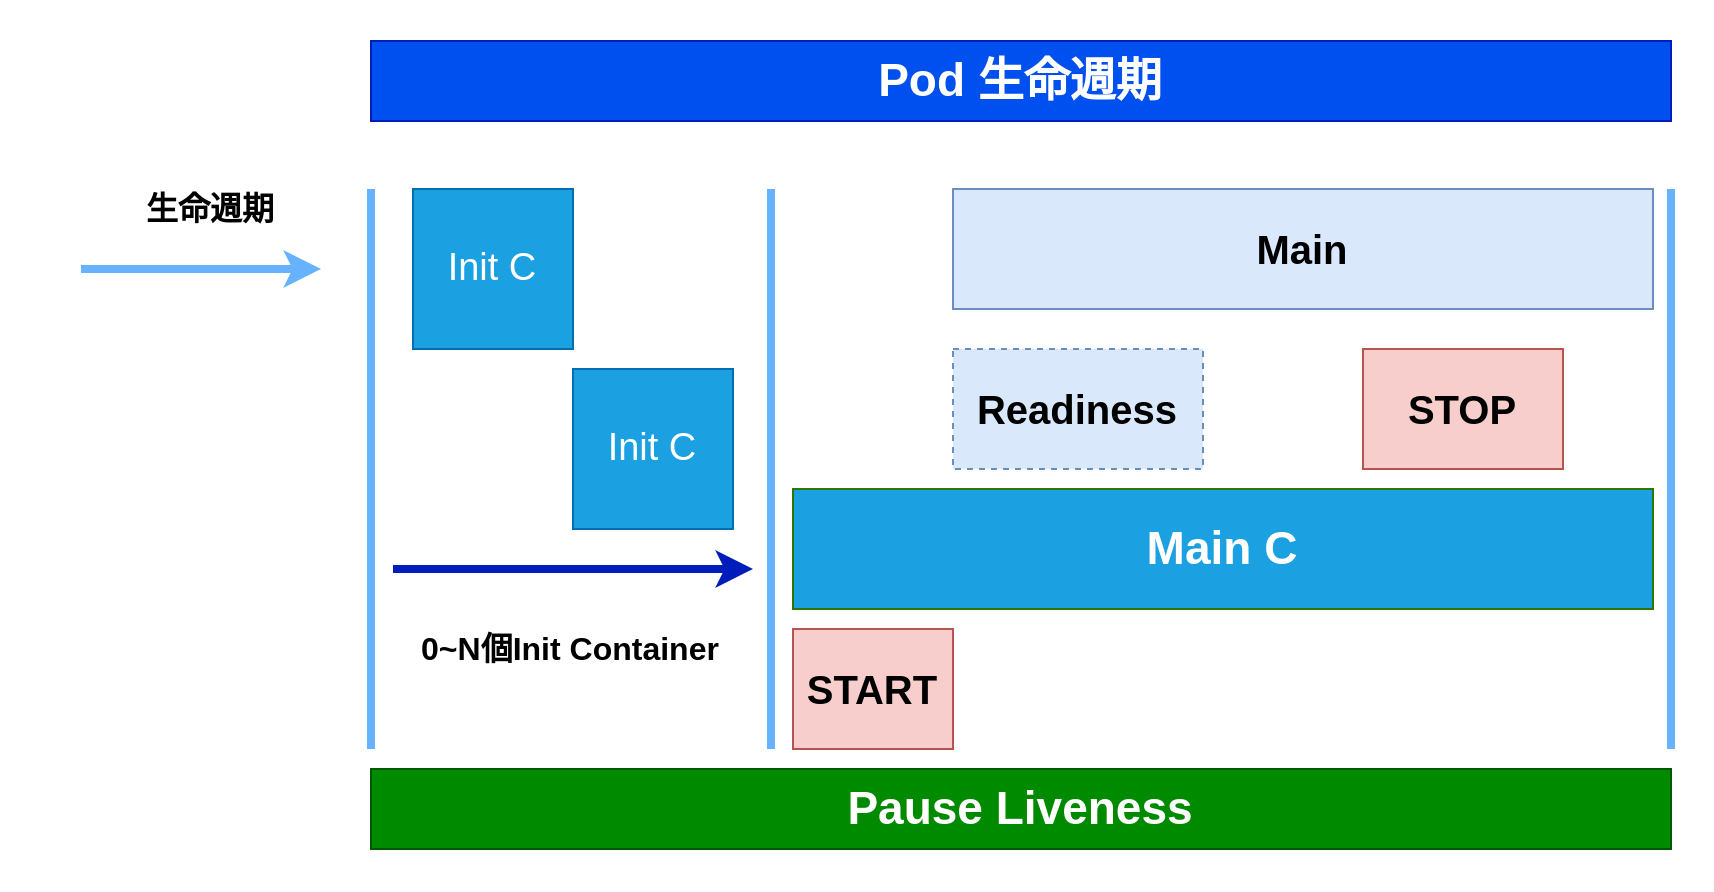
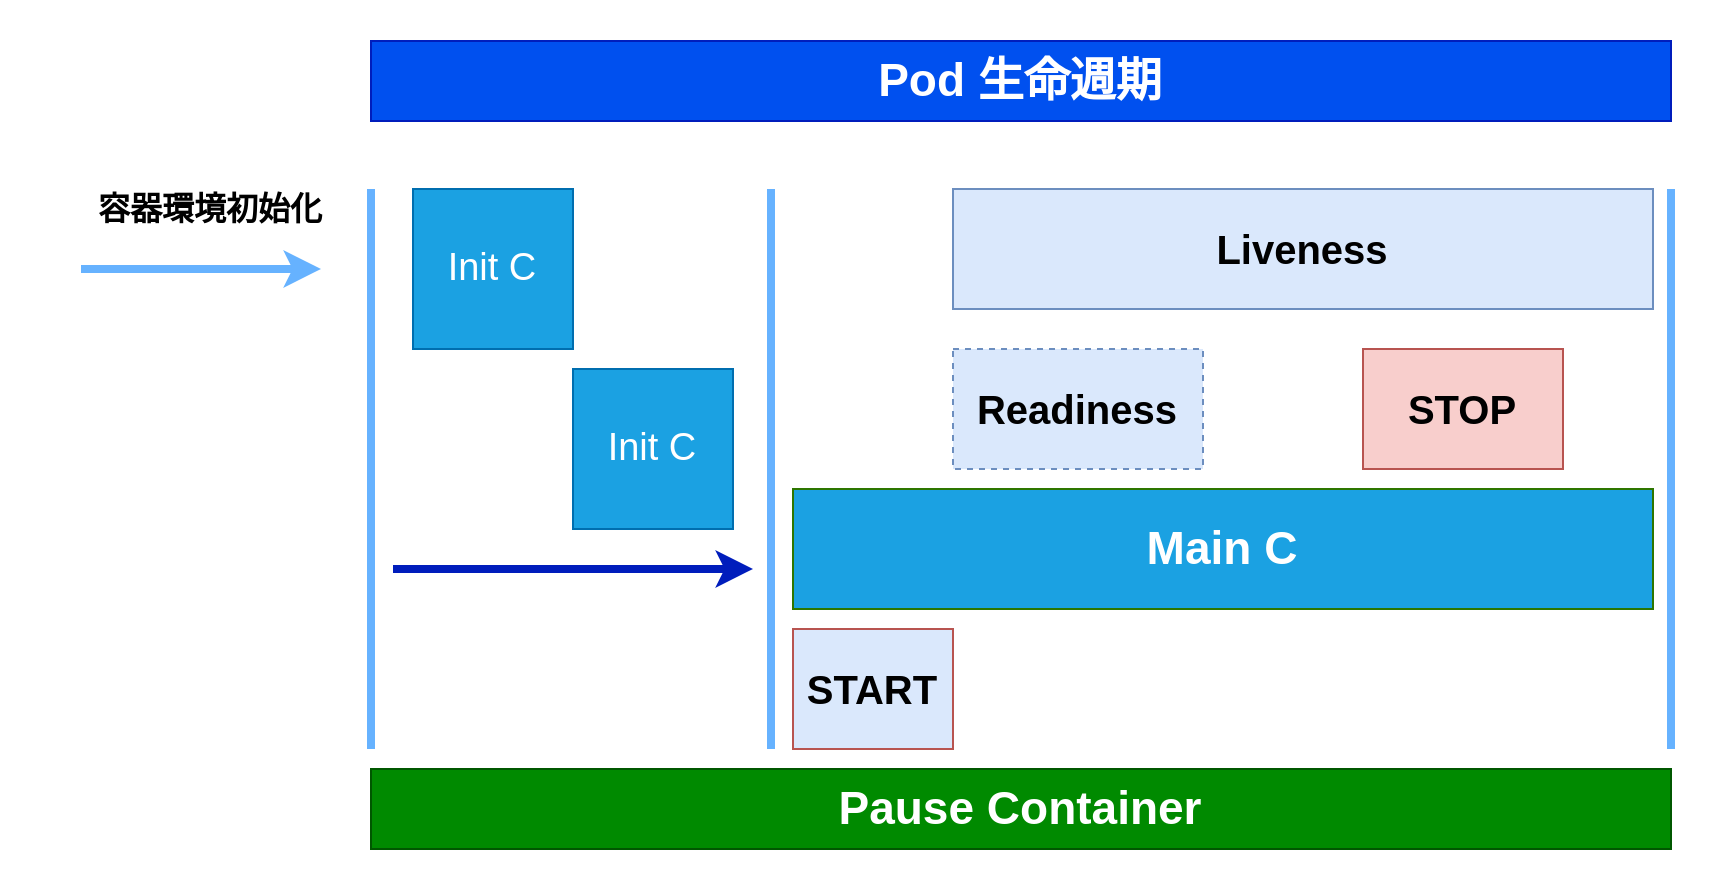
(211, 209) -> (211, 209)
(1303, 249) -> (1303, 249)
(571, 649) -> none
(873, 689) -> (873, 689)
(1021, 809) -> (1021, 809)
